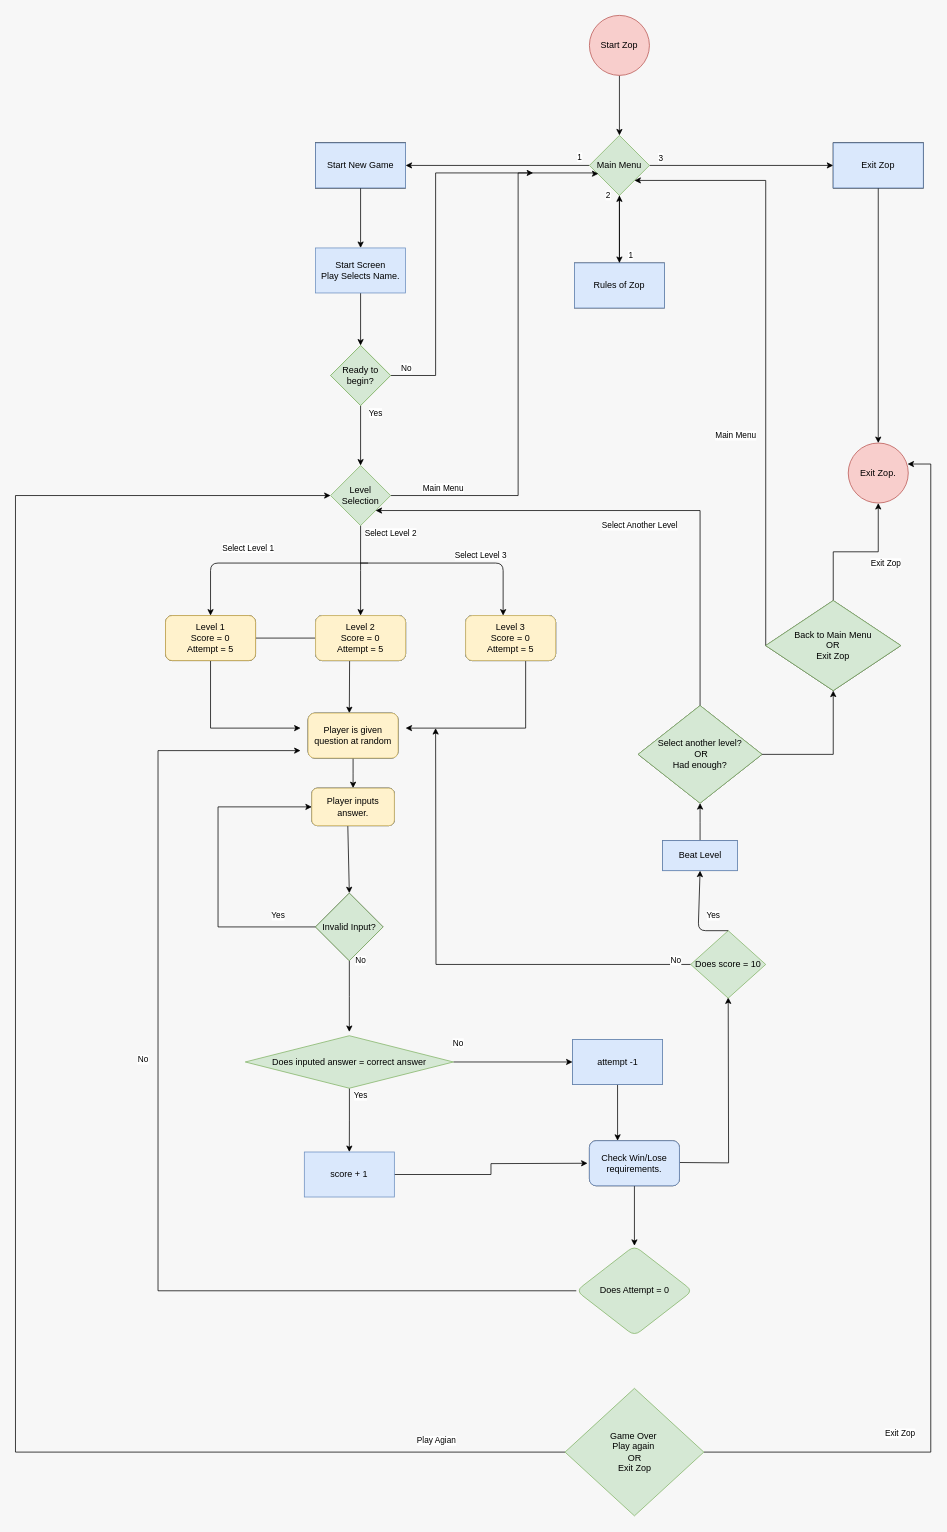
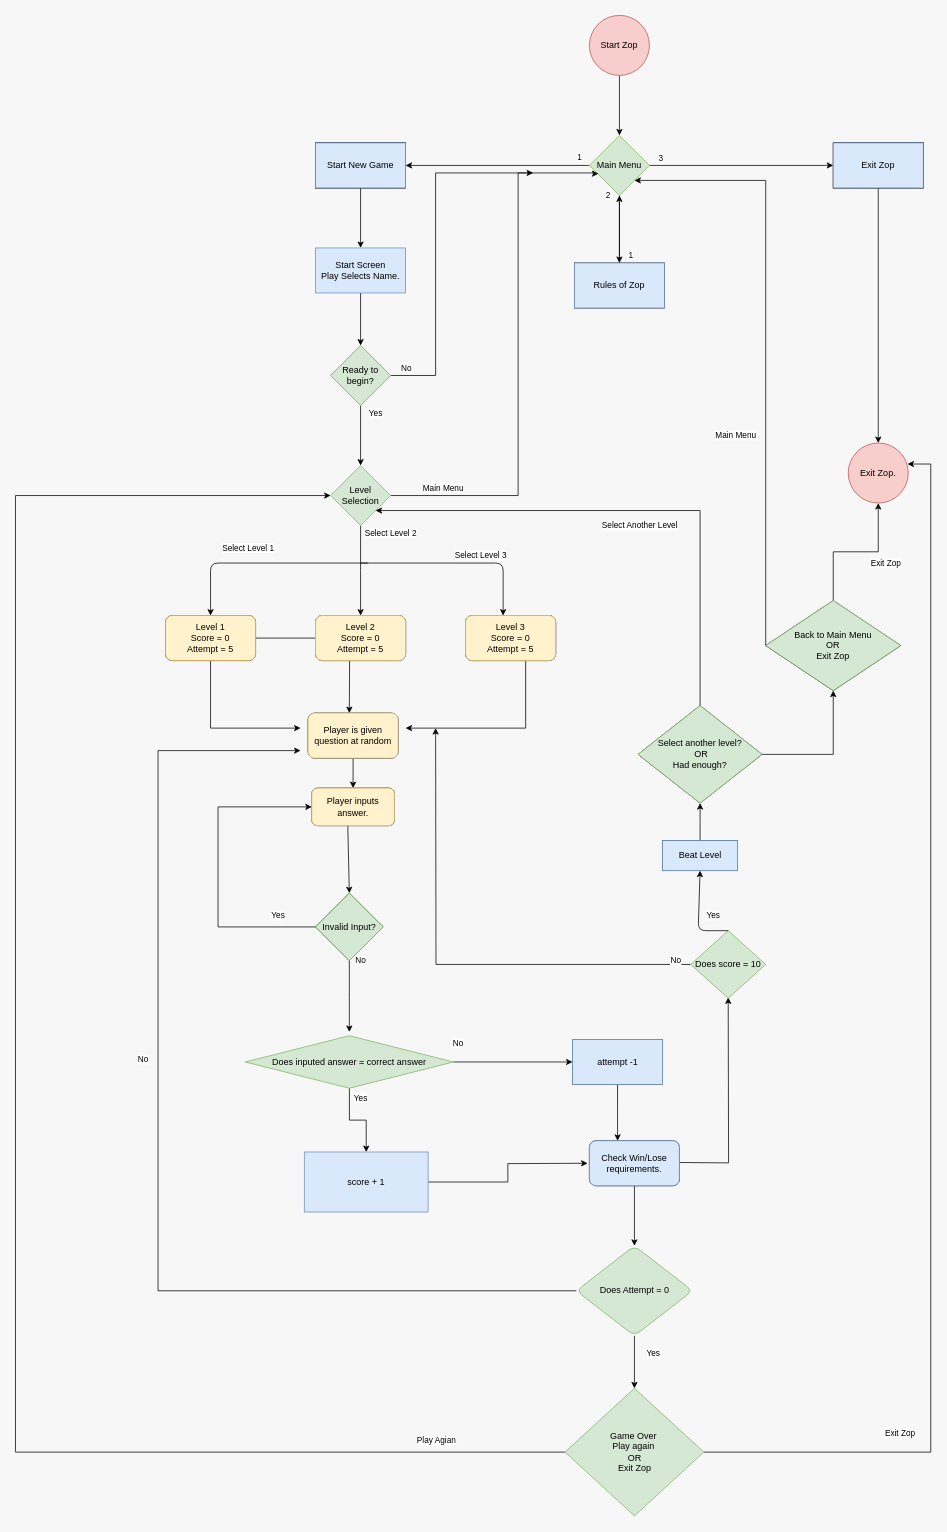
(349, 1174) -> (366, 1182)
none -> (634, 1359)
